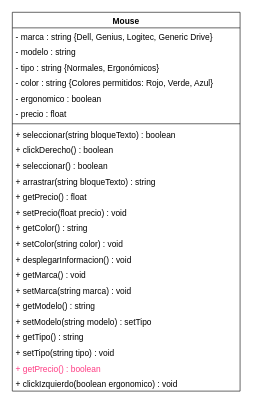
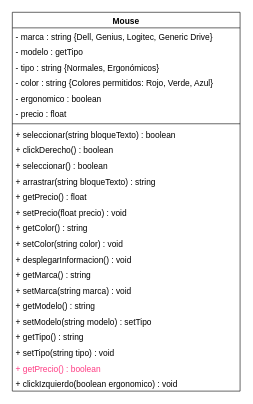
(49, 52) -> (51, 52)
(55, 276) -> (60, 276)
